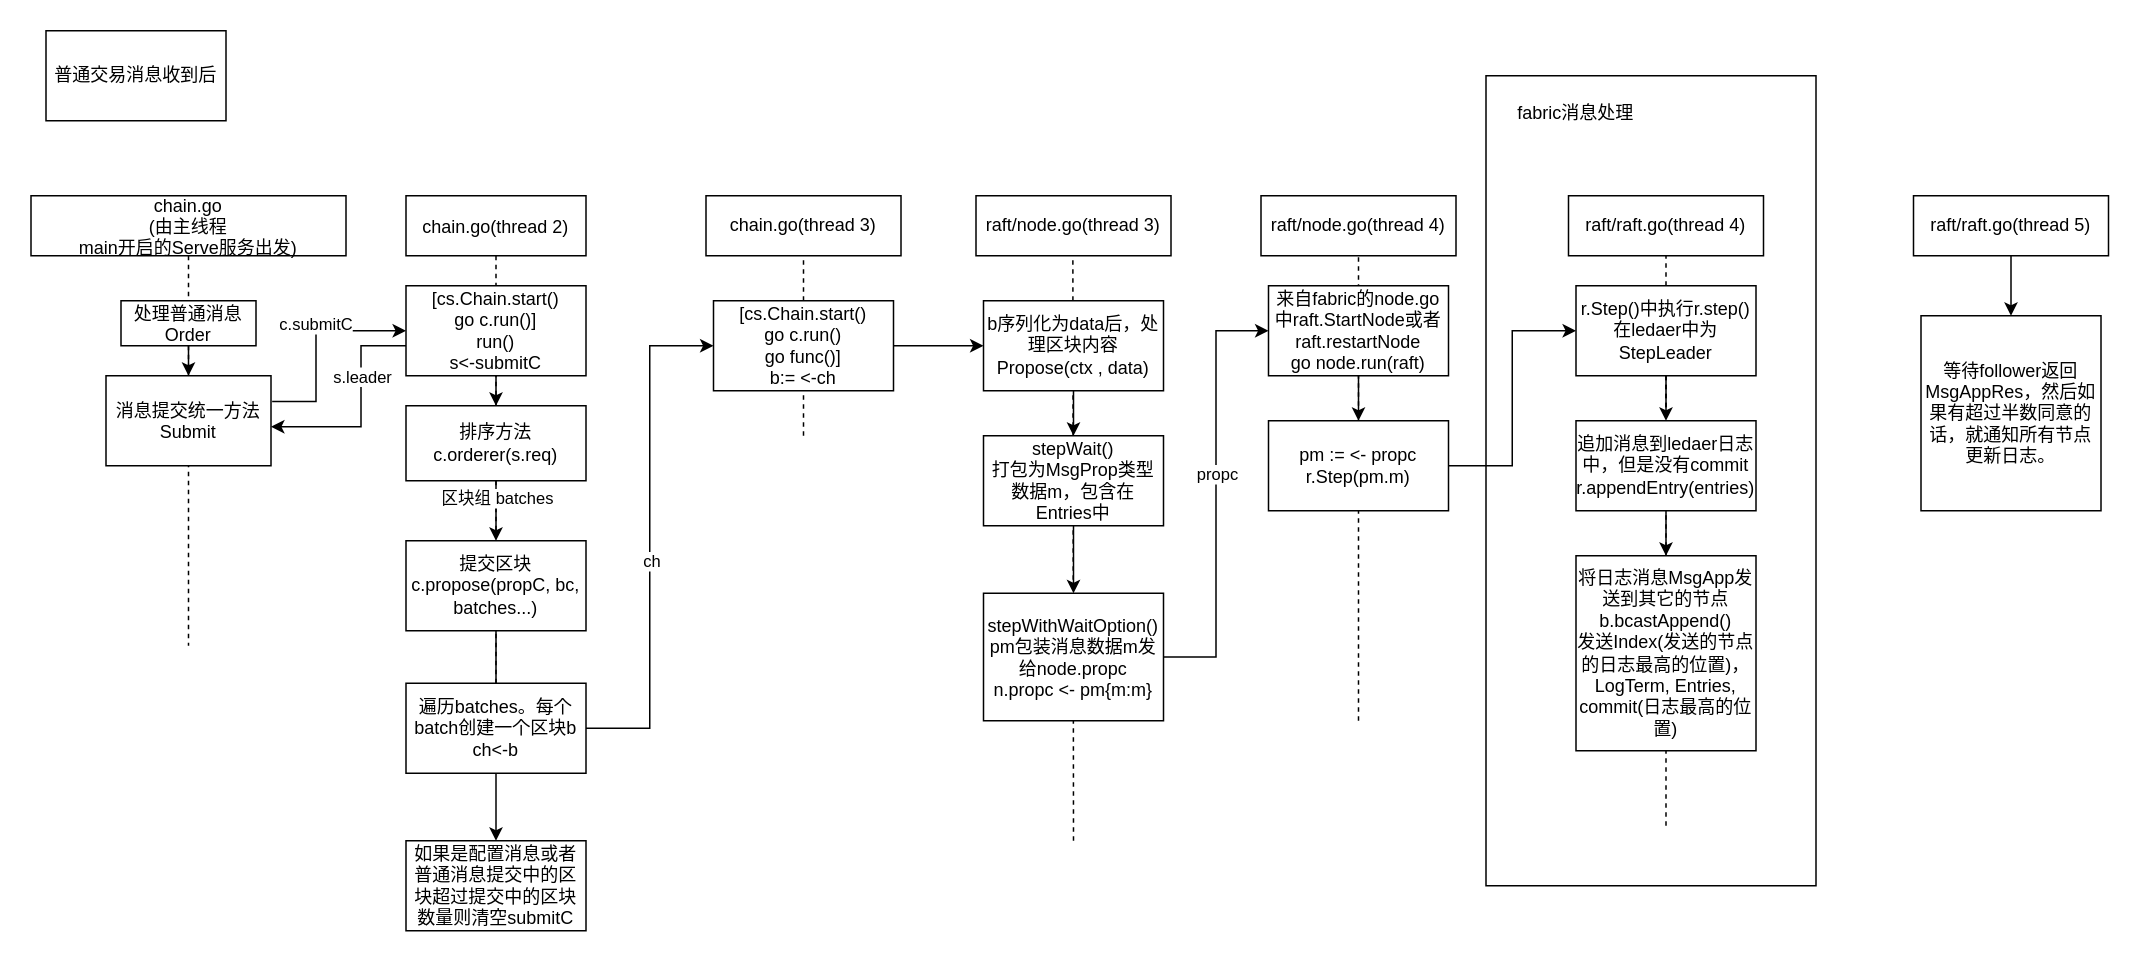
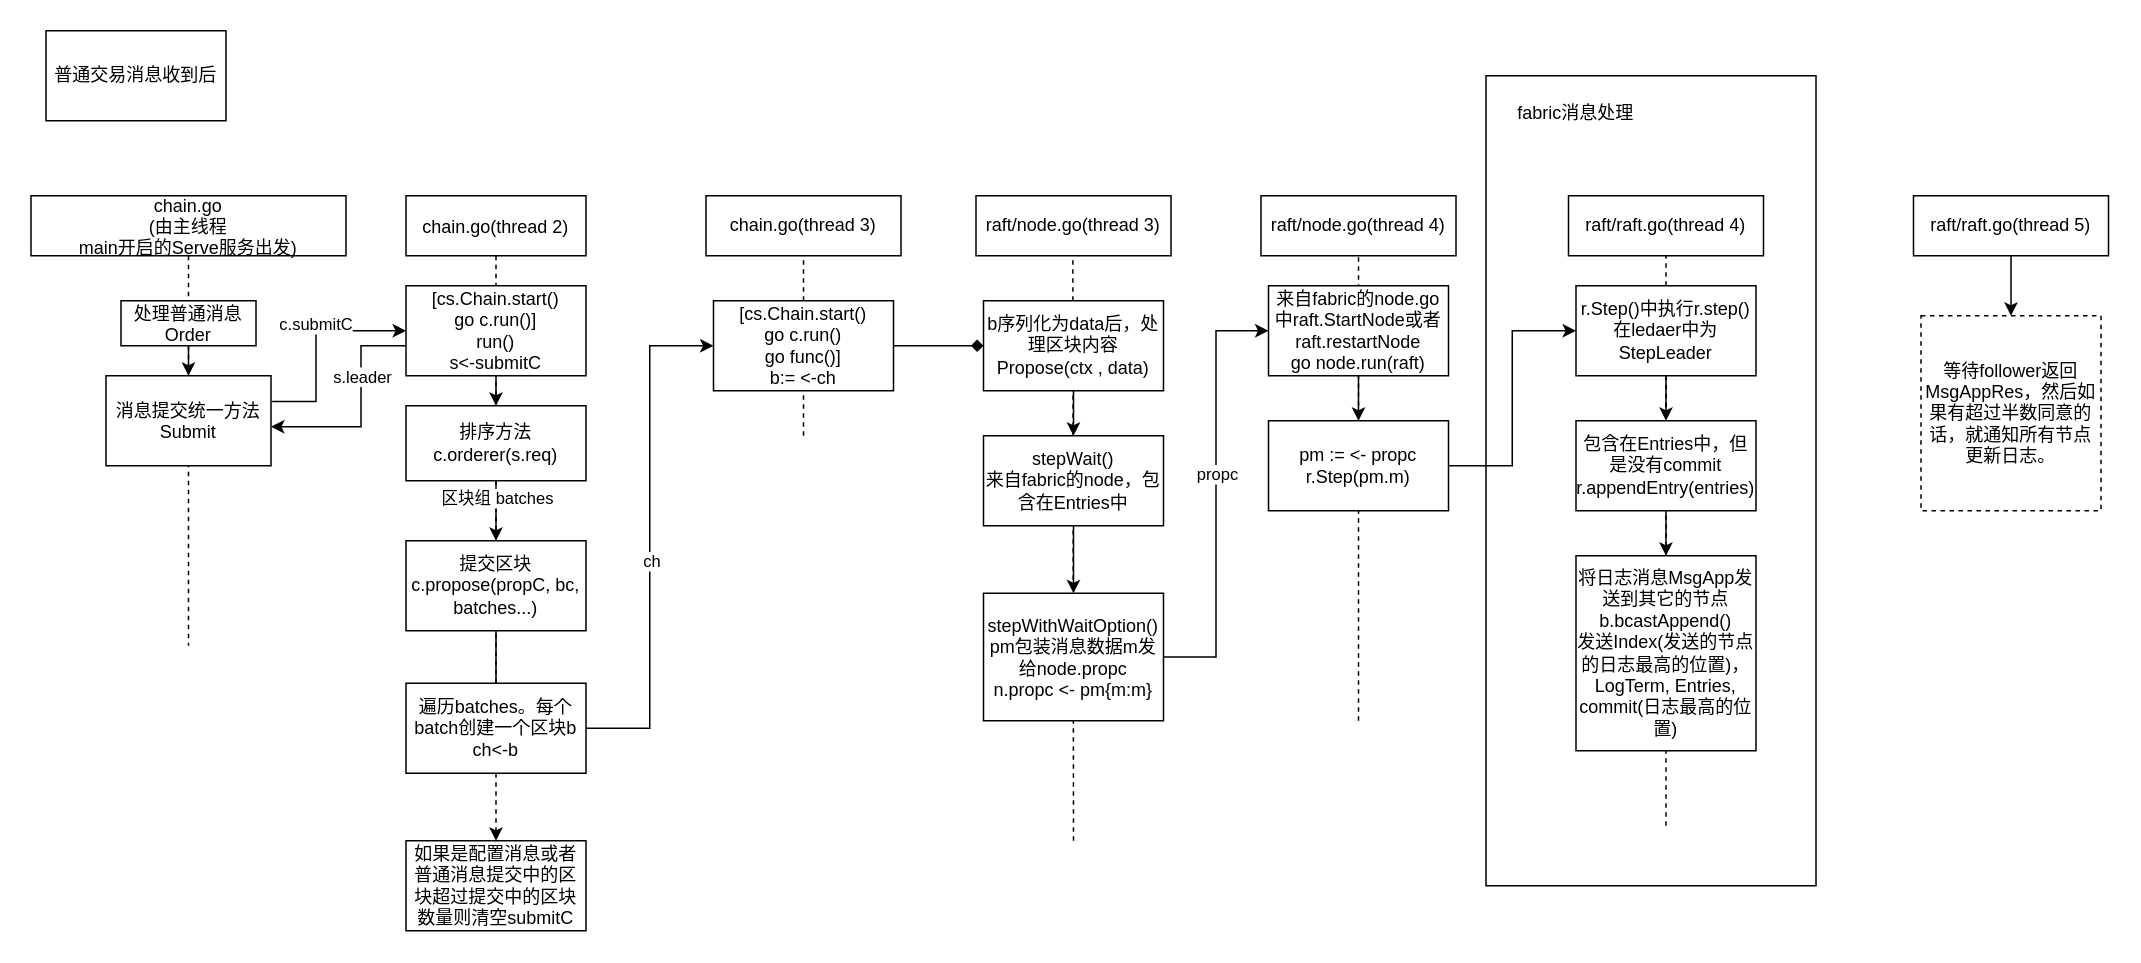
(972, 346) -> (971, 346)
(2011, 413) -> (2011, 413)
(1666, 466) -> (1666, 466)
(1073, 481) -> (1073, 481)
(496, 801) -> (496, 801)
